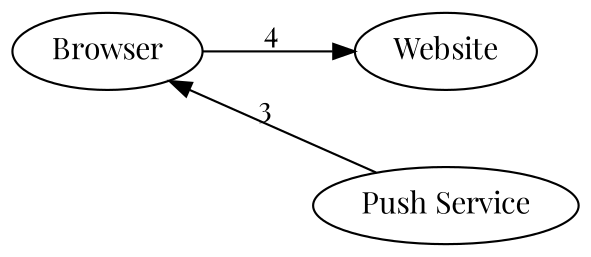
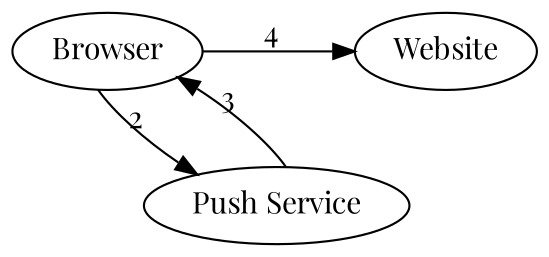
none -> (135, 129)
